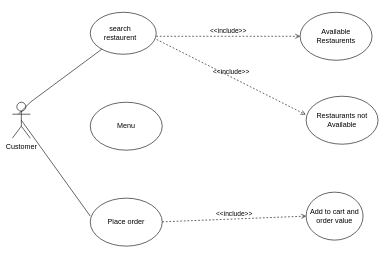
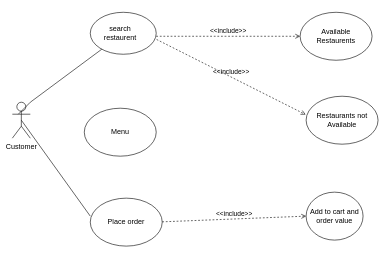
(126, 126) -> (120, 132)
